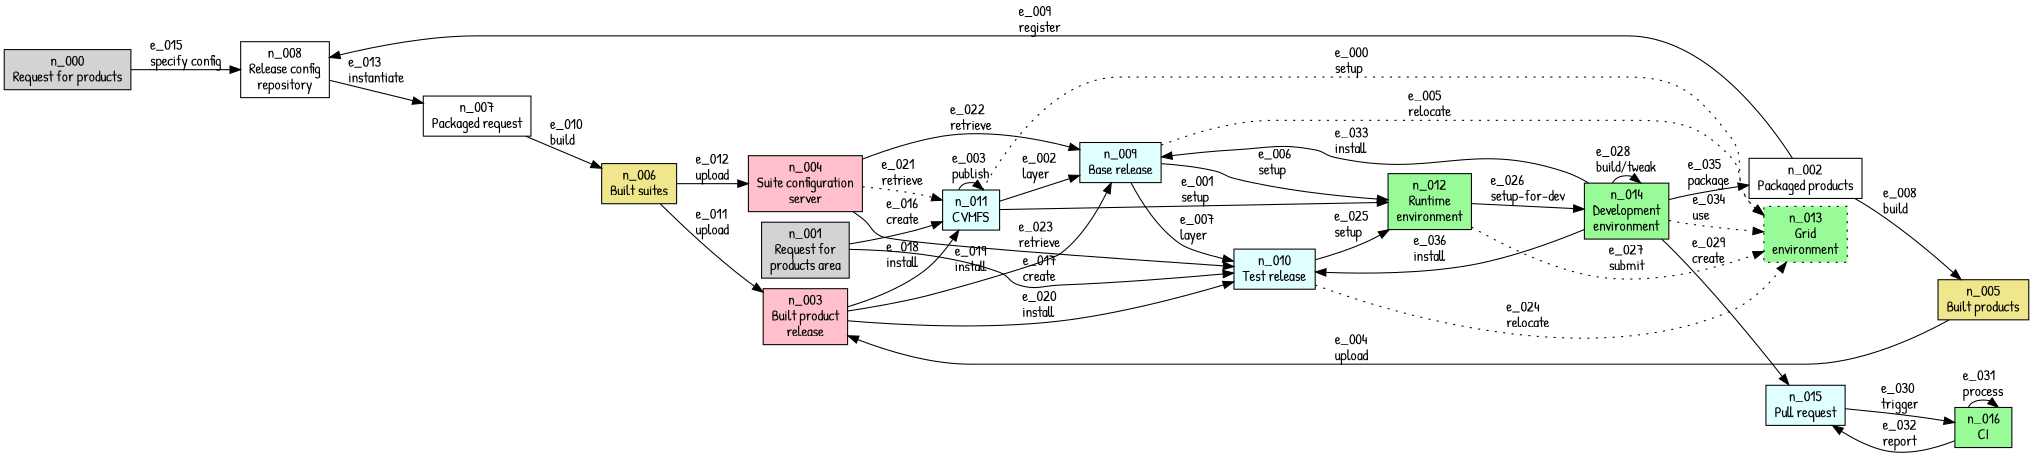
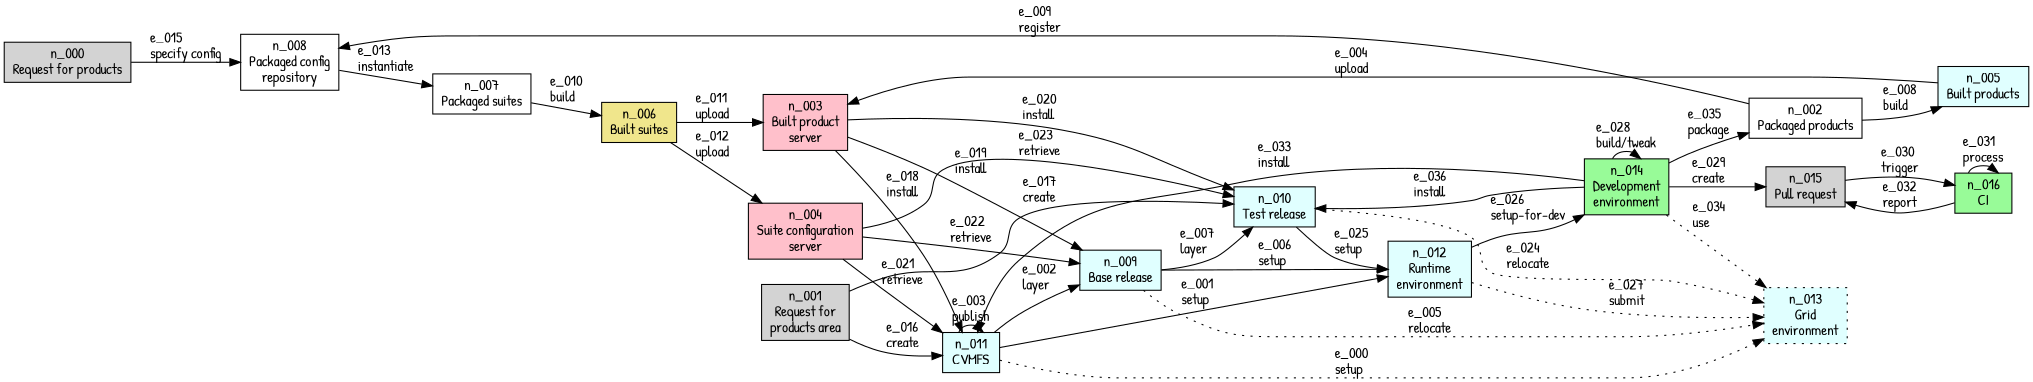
(285, 70) -> (290, 62)
(477, 116) -> (482, 94)
(1381, 164) -> (1257, 180)
(897, 191) -> (888, 293)
(1430, 202) -> (1430, 269)
(1806, 234) -> (1806, 316)
(1983, 300) -> (1983, 87)
(805, 317) -> (805, 122)
(1806, 405) -> (1806, 187)
